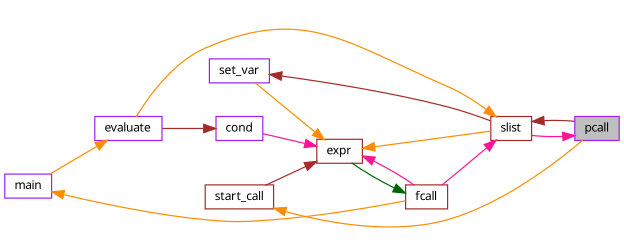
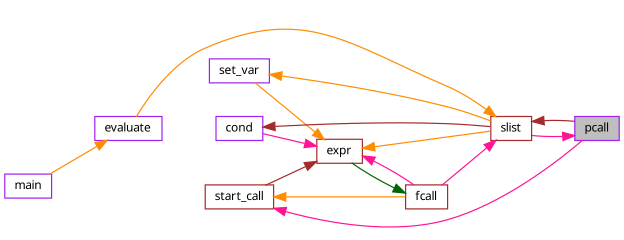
(387, 93) -> (387, 93)
(183, 128) -> (383, 123)
(445, 220) -> (445, 220)
(234, 222) -> (346, 197)
